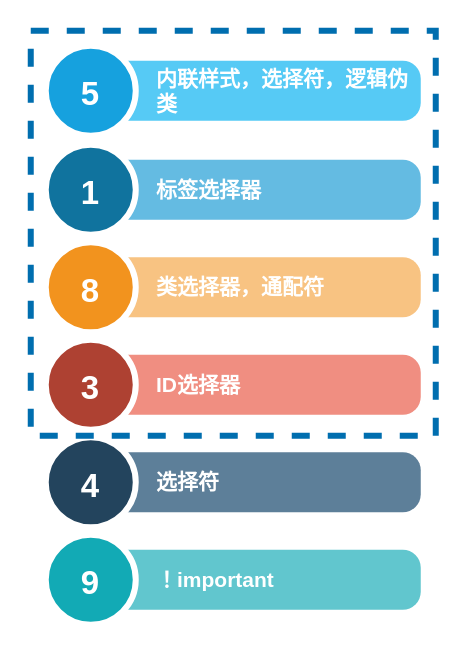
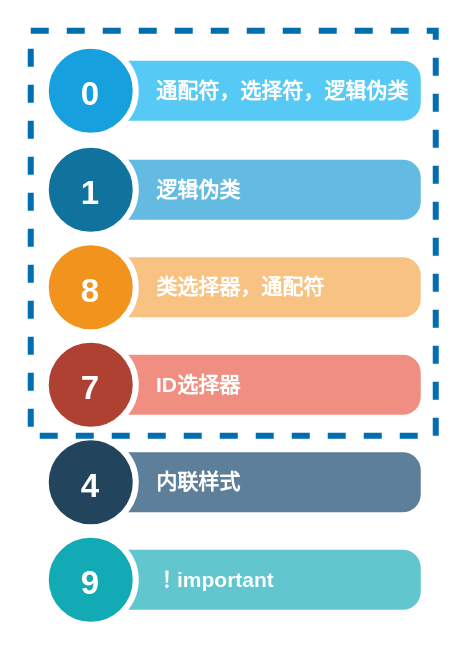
(289, 91) -> (283, 91)
(90, 94) -> (90, 94)
(209, 190) -> (199, 190)
(90, 388) -> (90, 388)
(188, 482) -> (199, 482)
